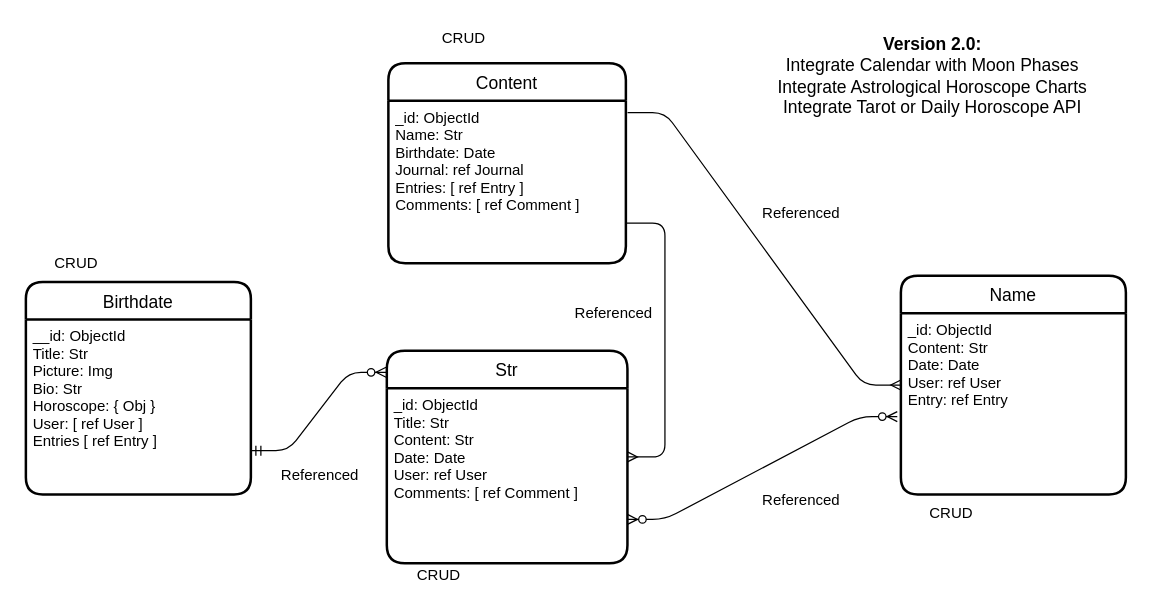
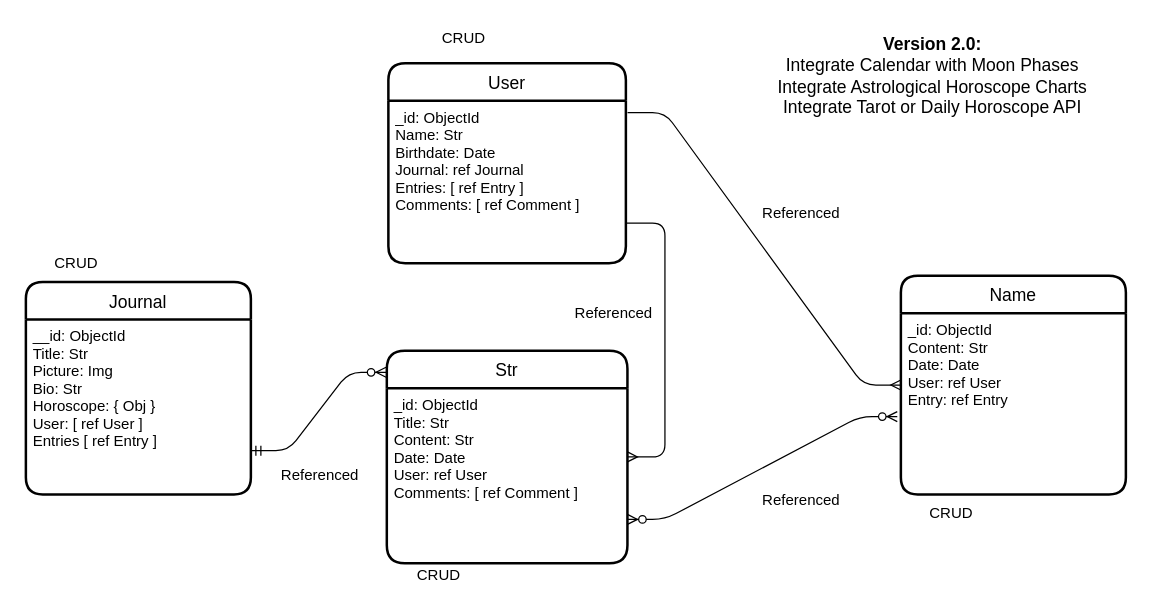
(506, 83) -> (506, 83)
(138, 302) -> (138, 302)
